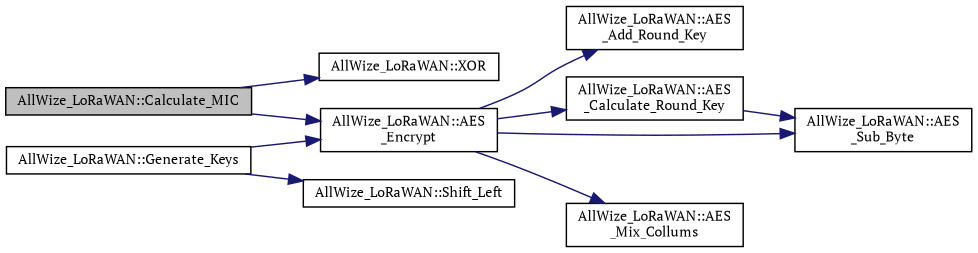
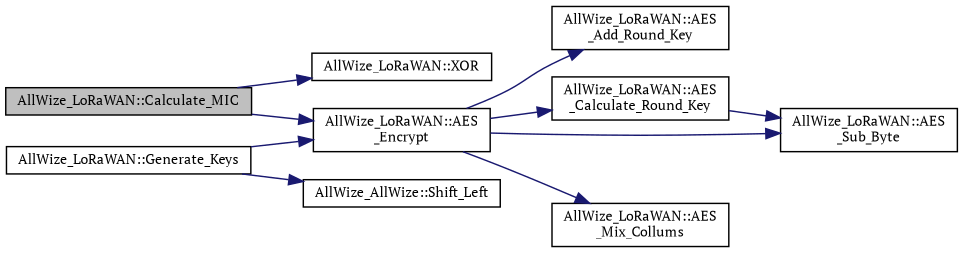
(409, 193) -> (402, 193)
